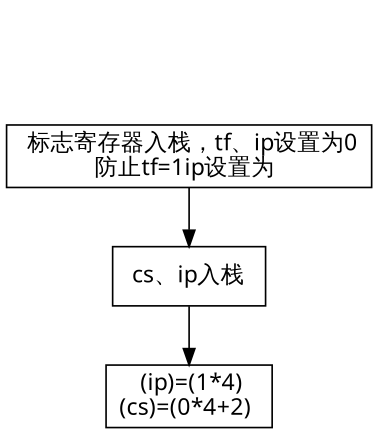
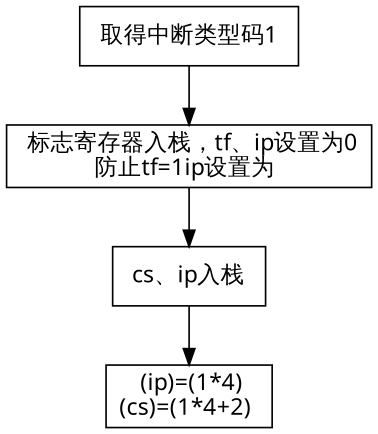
none -> (189, 36)
(189, 396) -> (189, 396)
